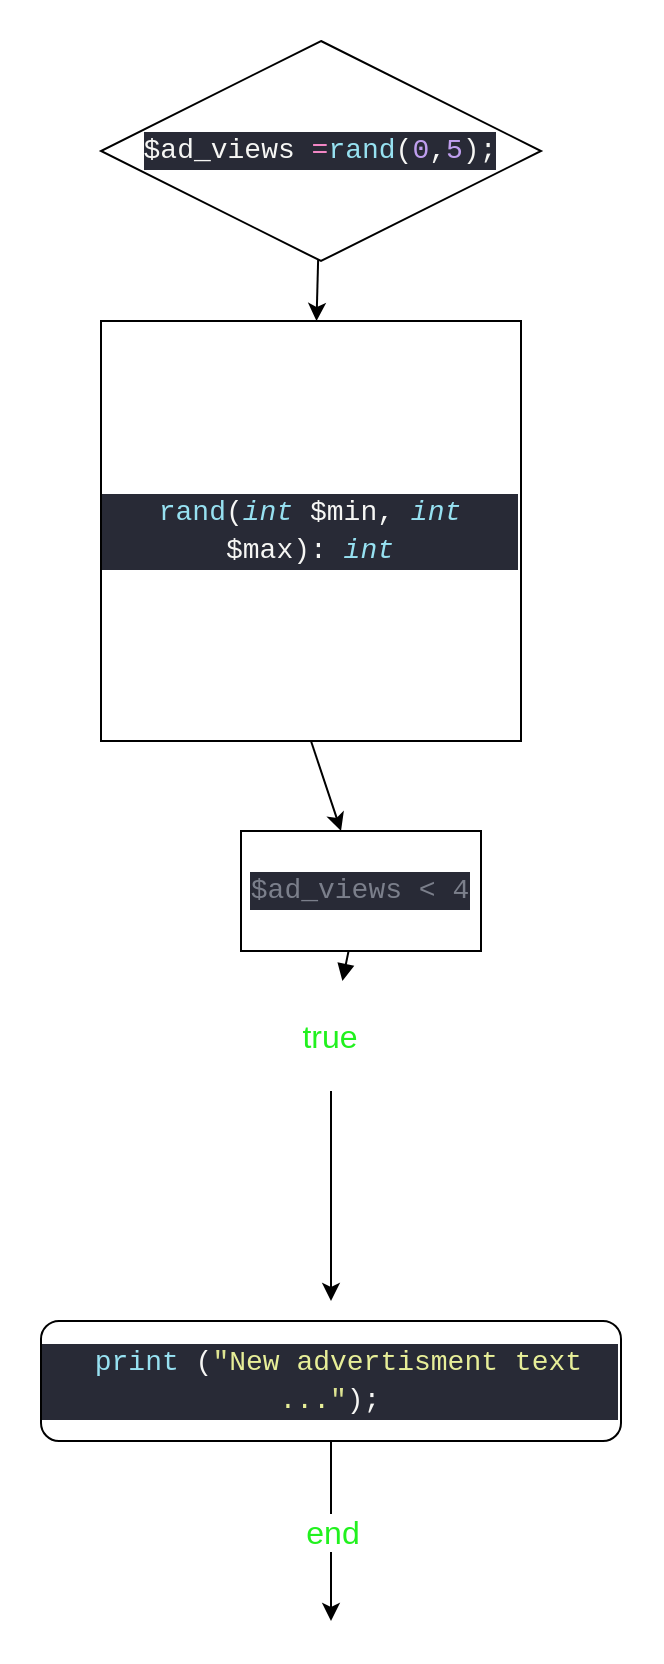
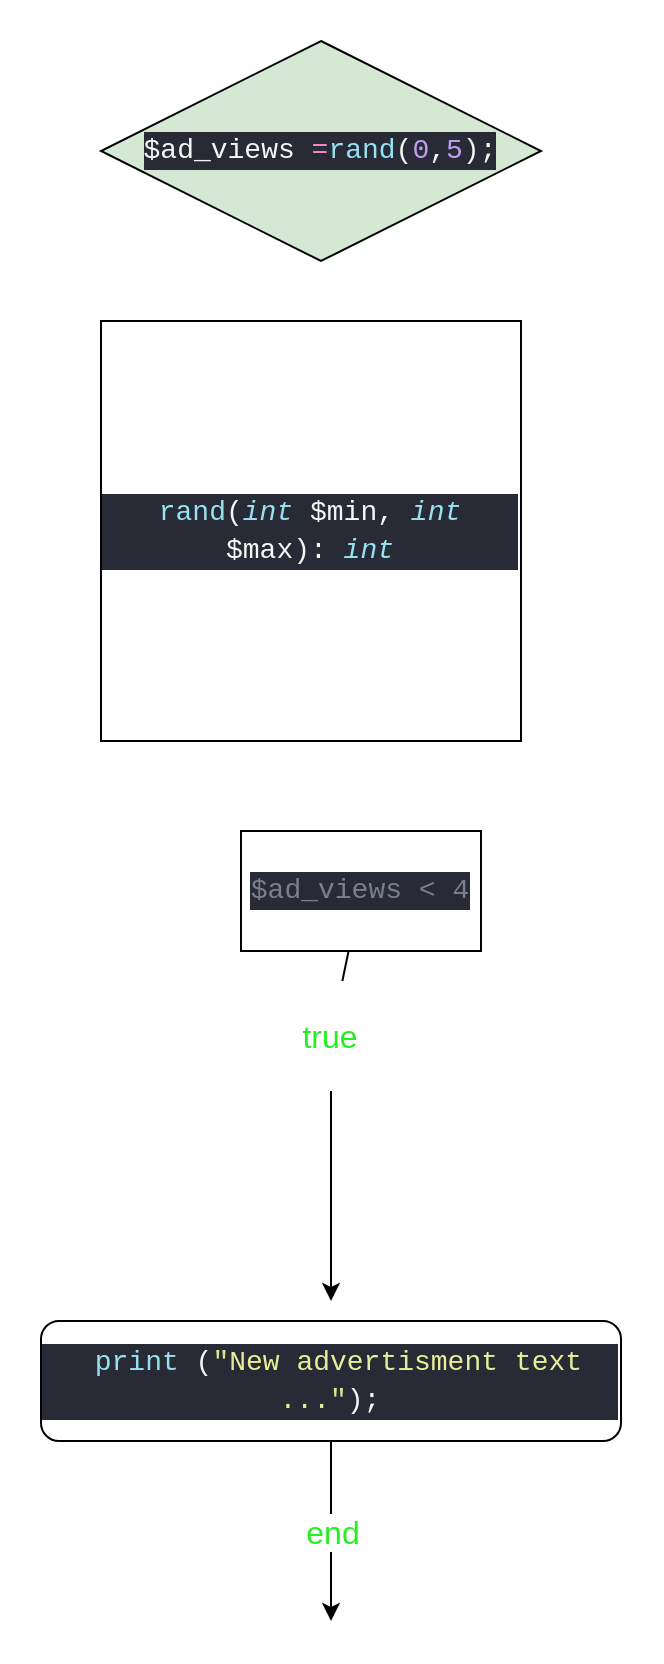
(321, 151) -> (321, 151)
(318, 284) -> none
(324, 780) -> none
(346, 963) -> (345, 970)
